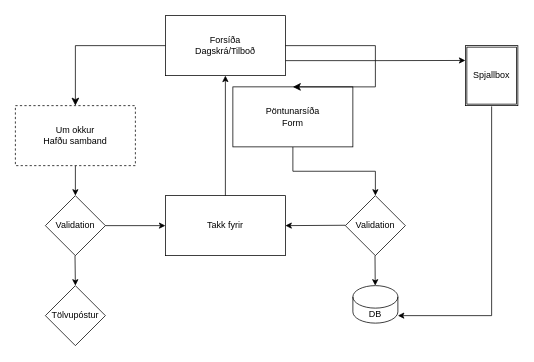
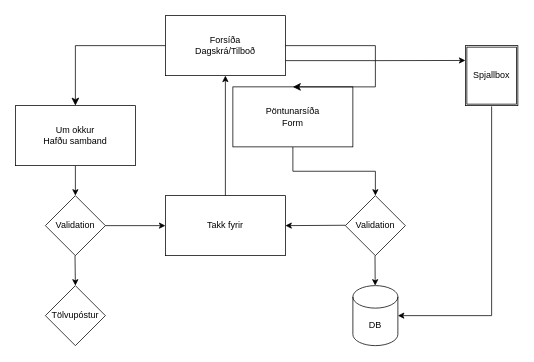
(75, 135) -> (75, 135)
(375, 304) -> (375, 315)
